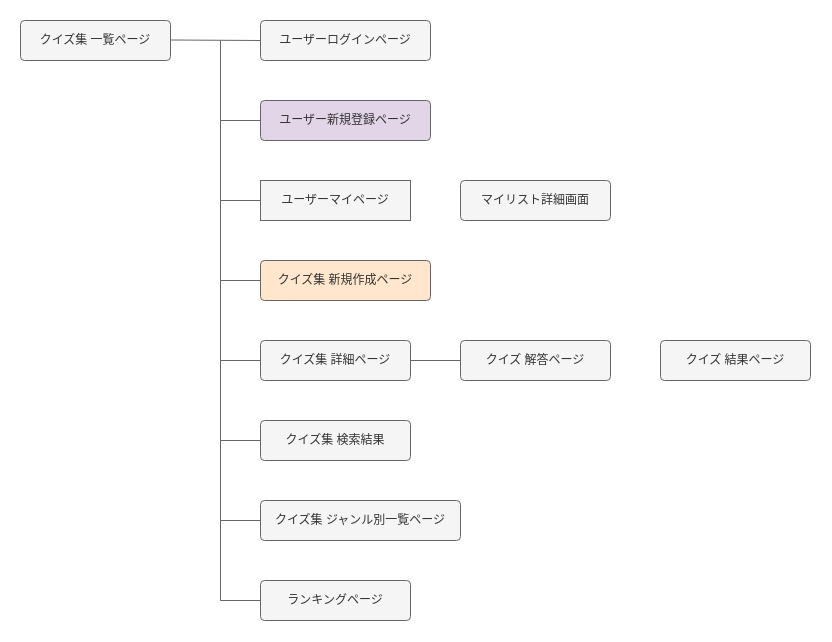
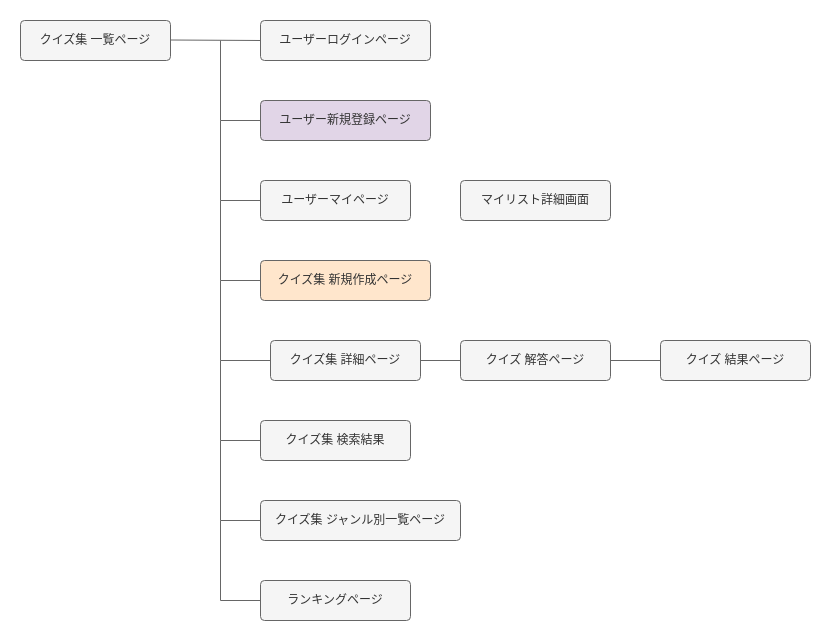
(336, 201) -> (336, 201)
(336, 361) -> (346, 361)
none -> (636, 361)
